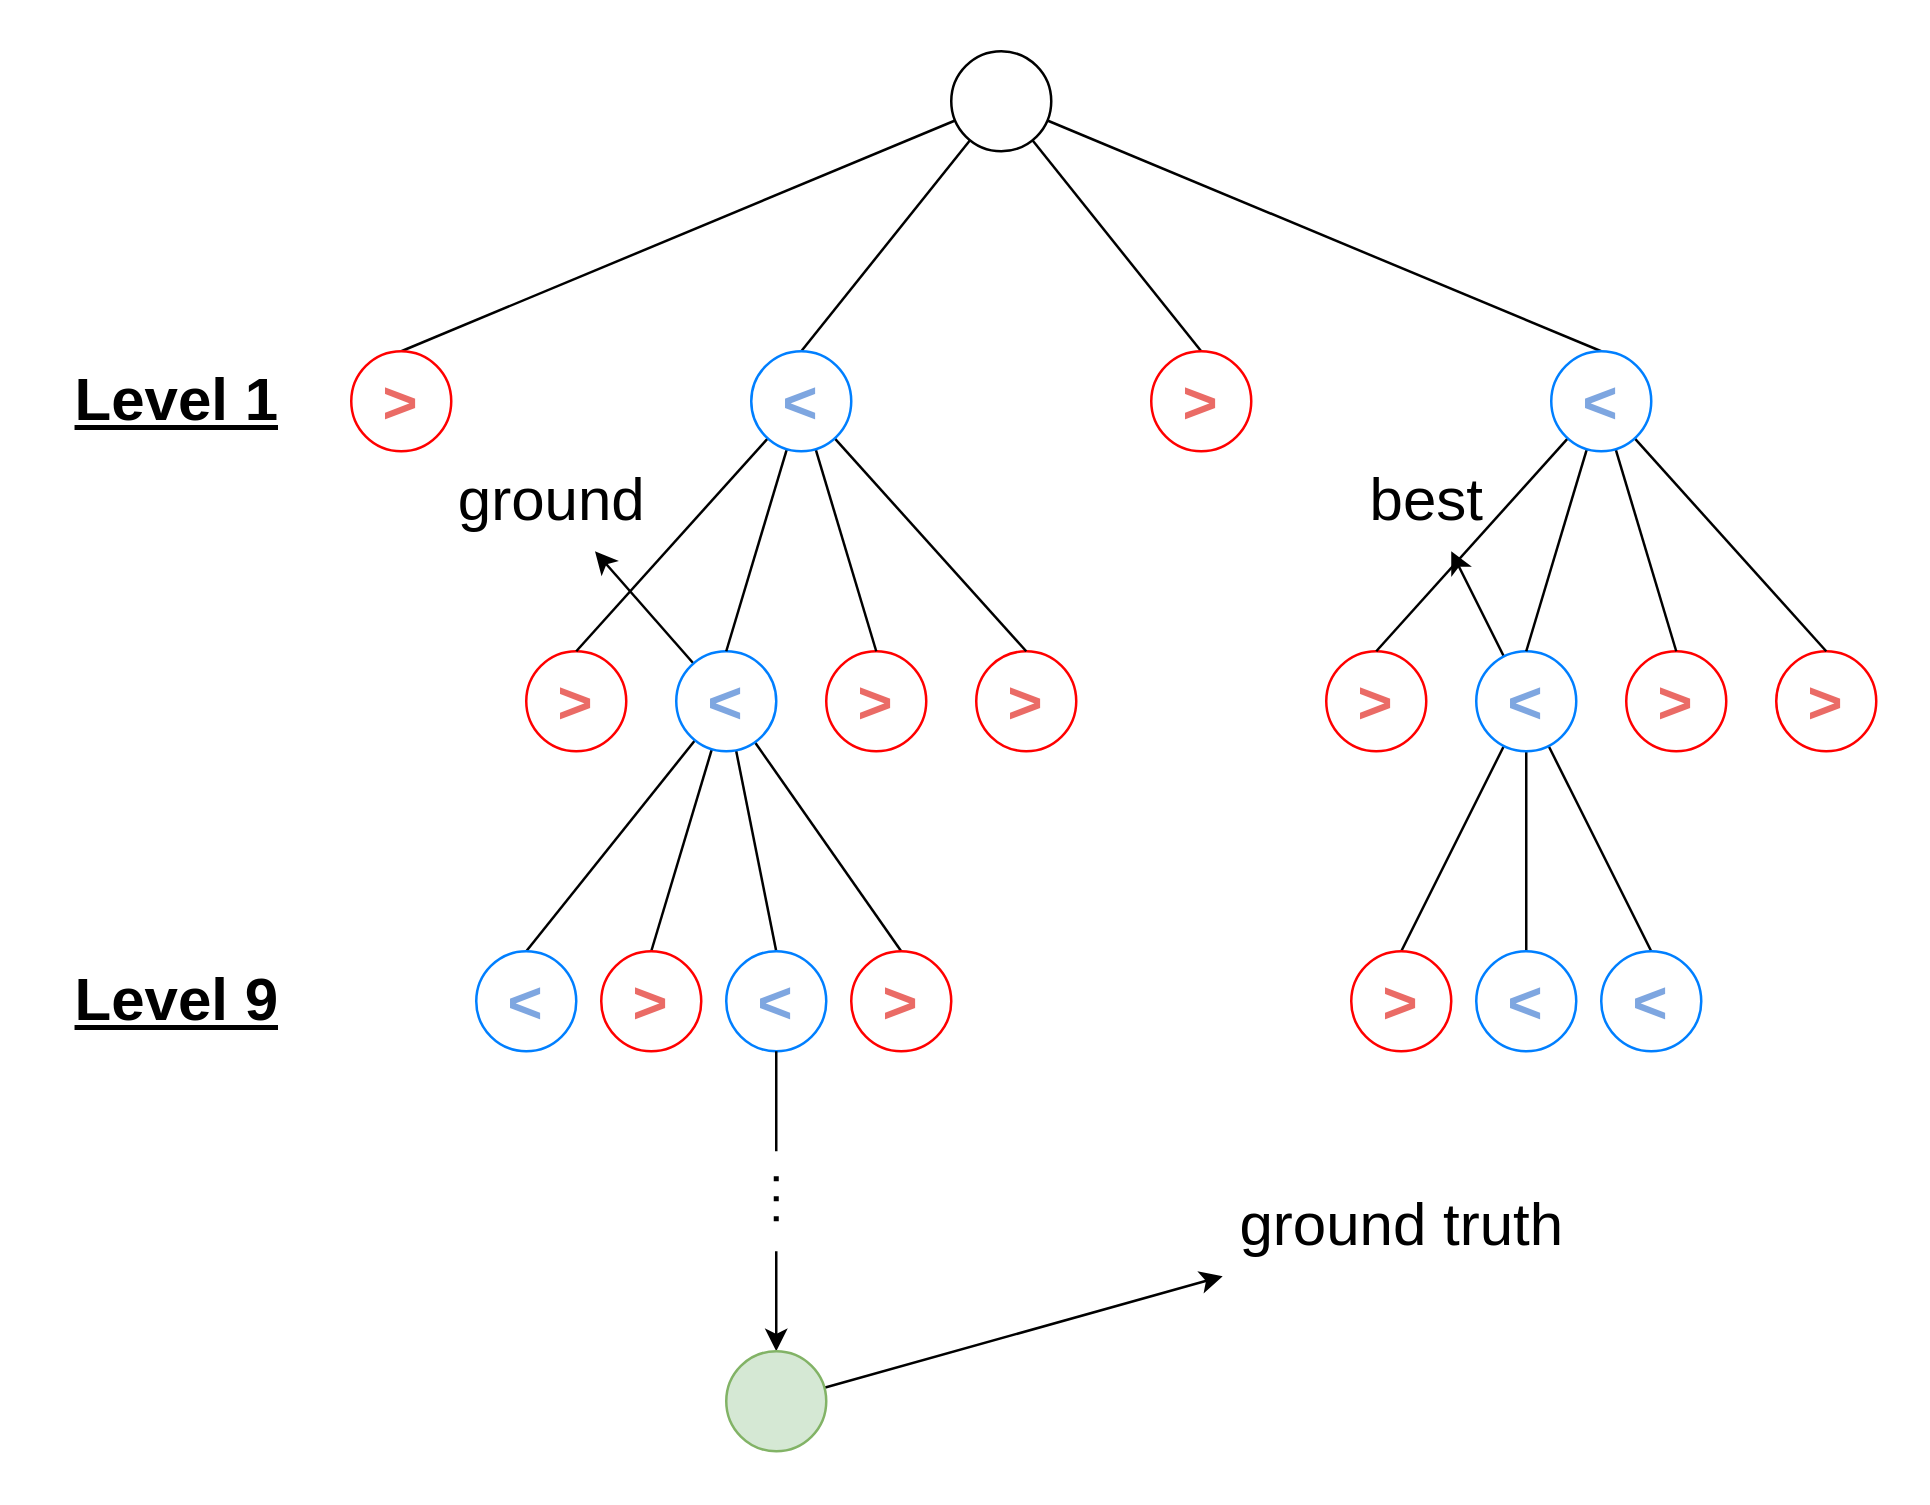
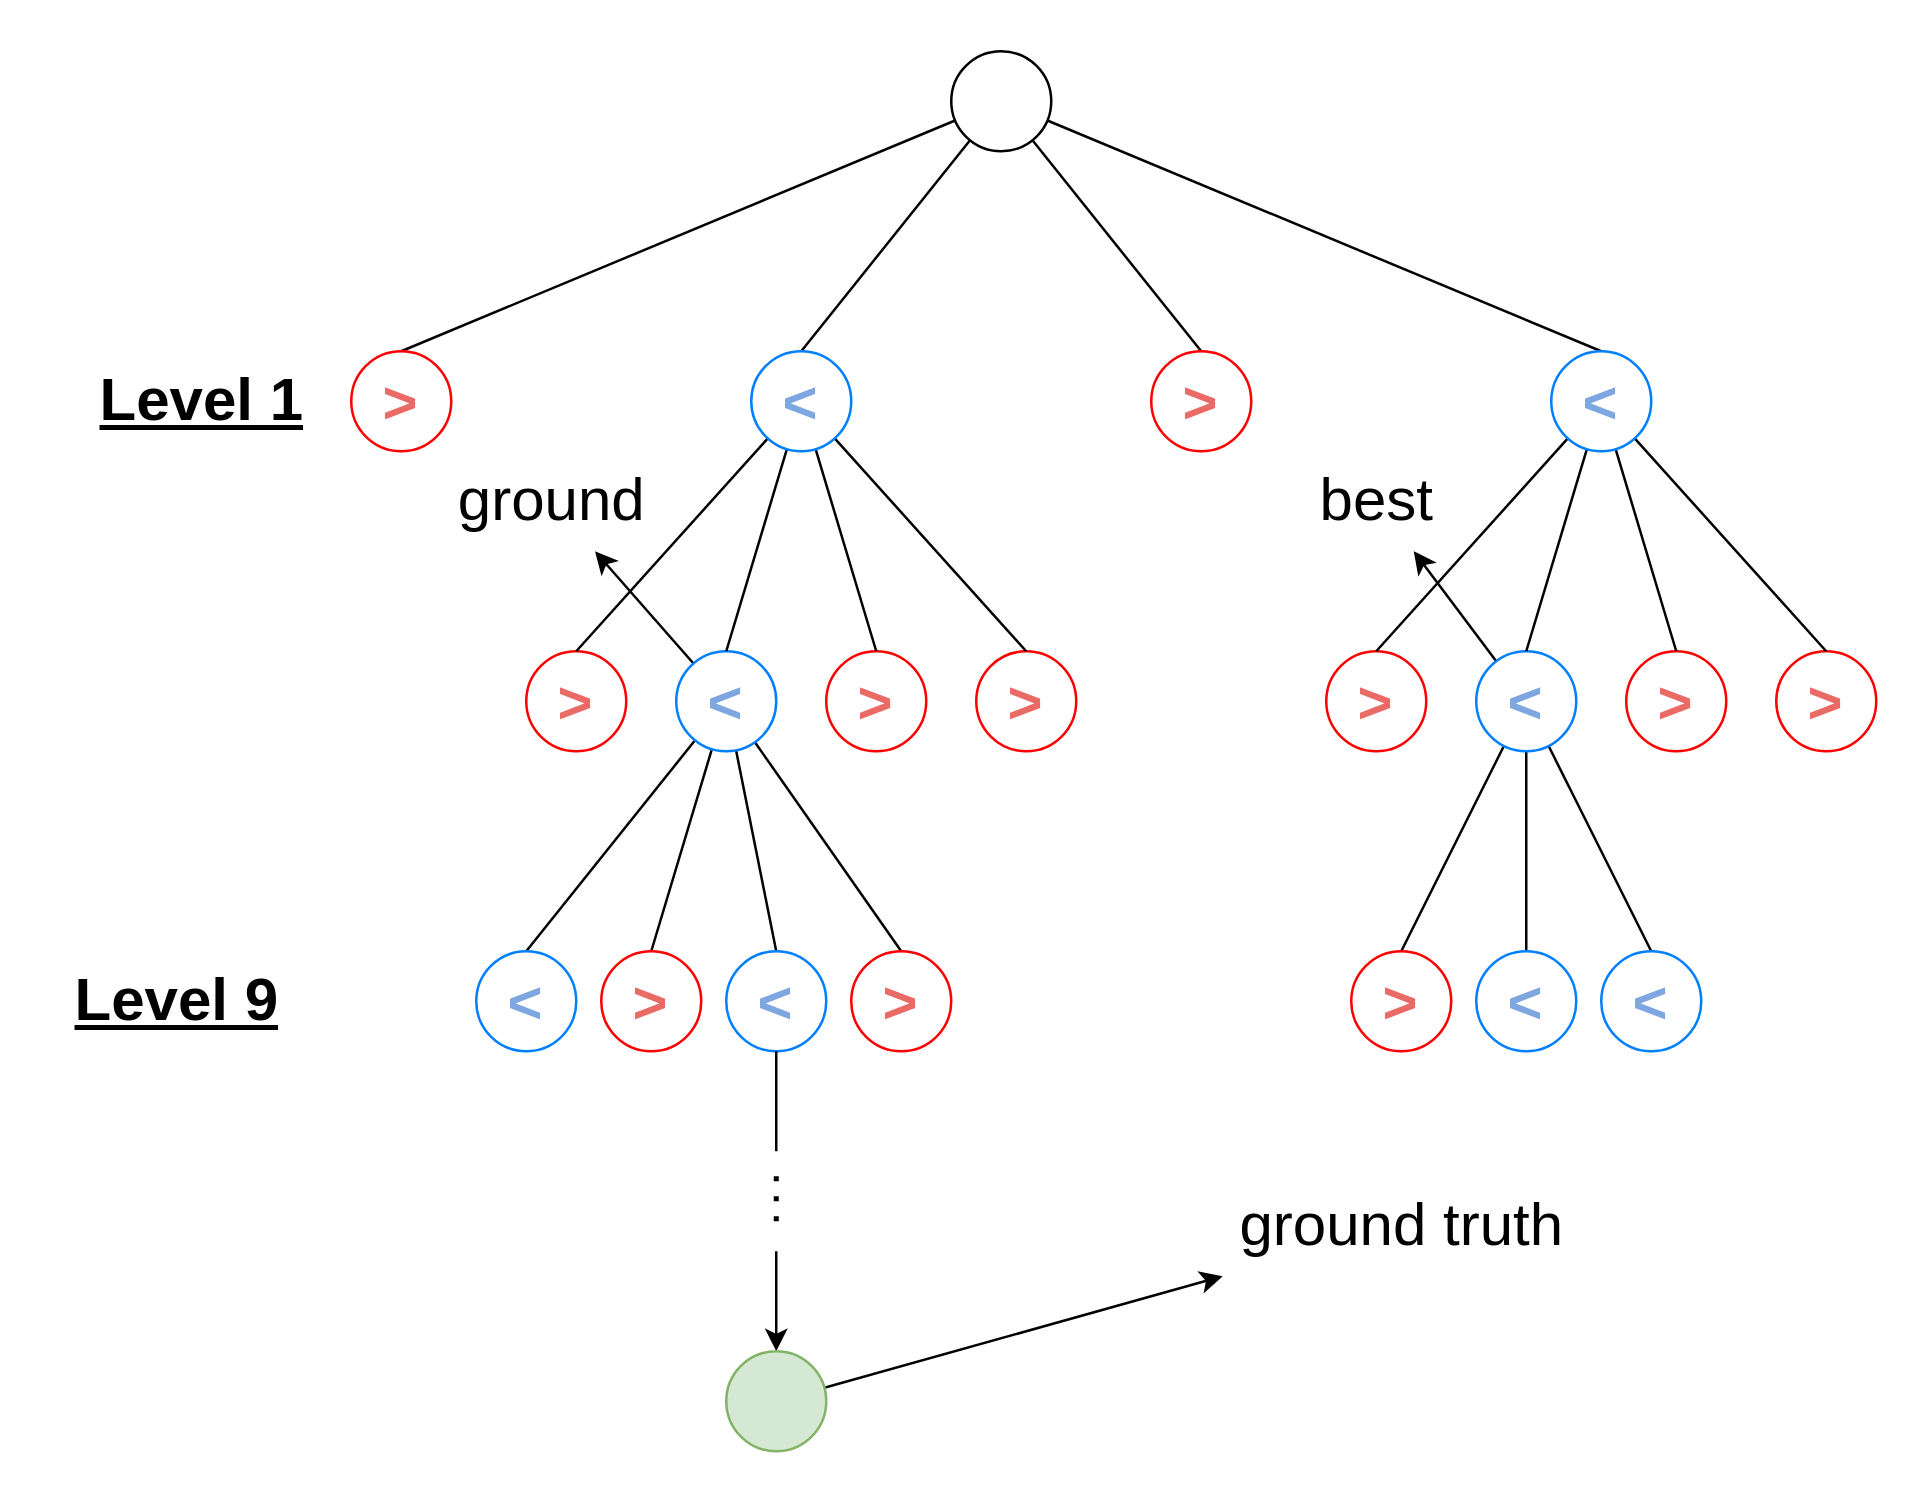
(176, 401) -> (201, 401)
(1426, 501) -> (1376, 501)
